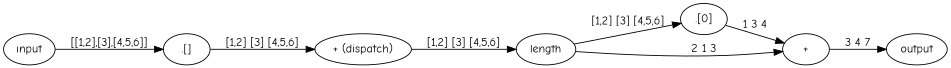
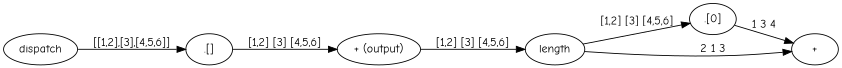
(29, 49) -> (41, 49)
(363, 49) -> (379, 49)
(917, 49) -> none
